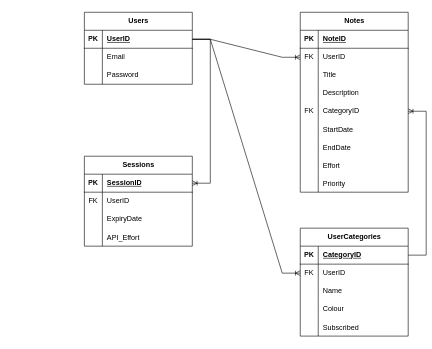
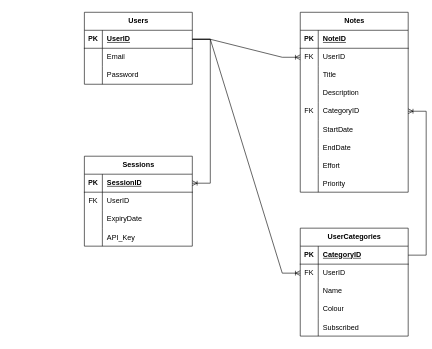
(127, 238) -> (121, 238)
